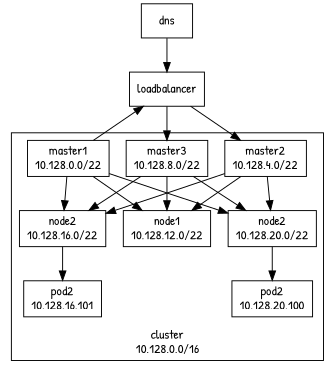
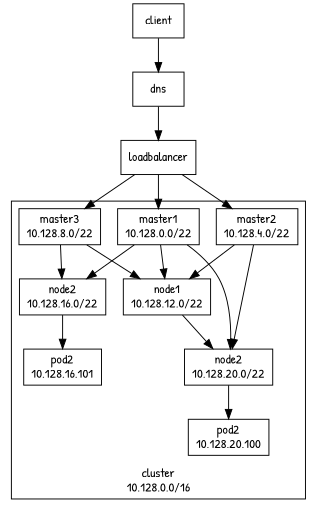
none -> (158, 21)
(114, 126) -> (158, 187)
(178, 189) -> none
(212, 189) -> (194, 328)
